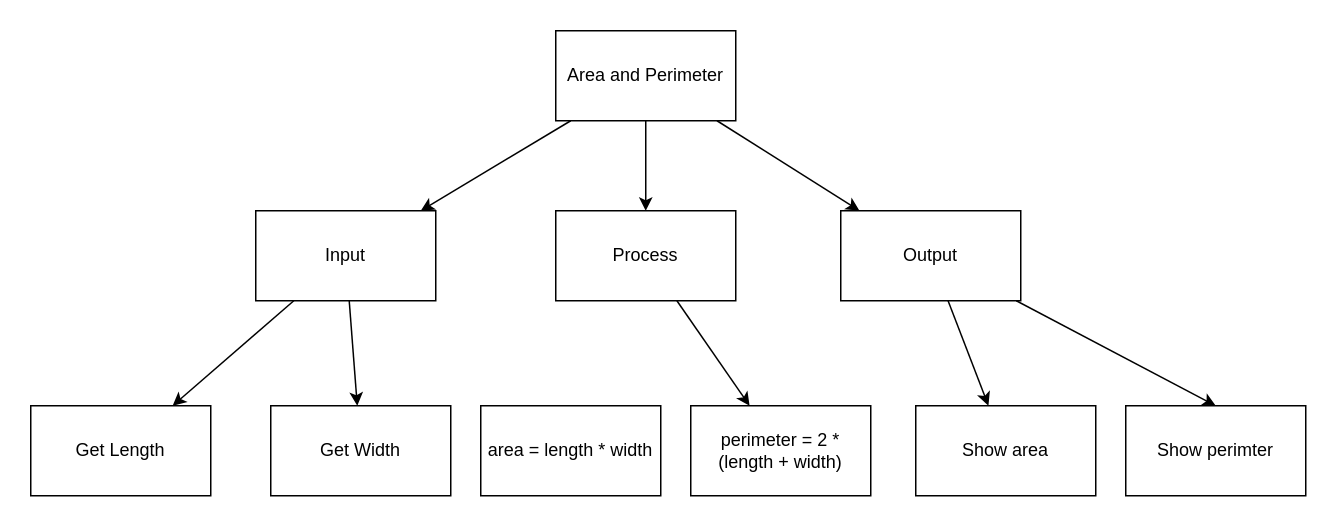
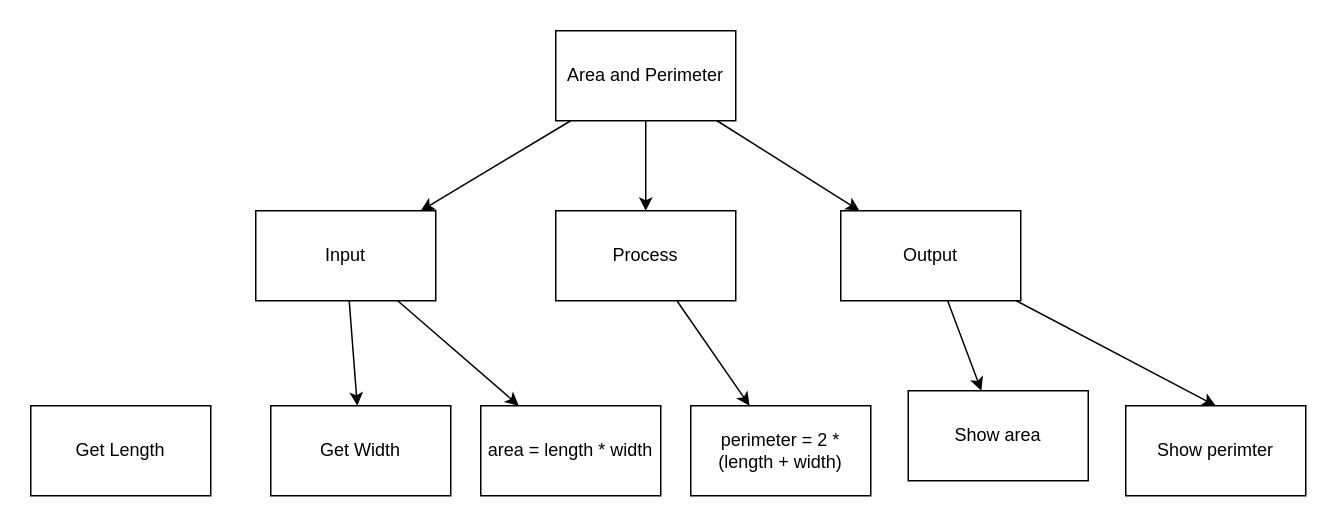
(237, 350) -> (455, 350)
(1006, 451) -> (998, 436)
